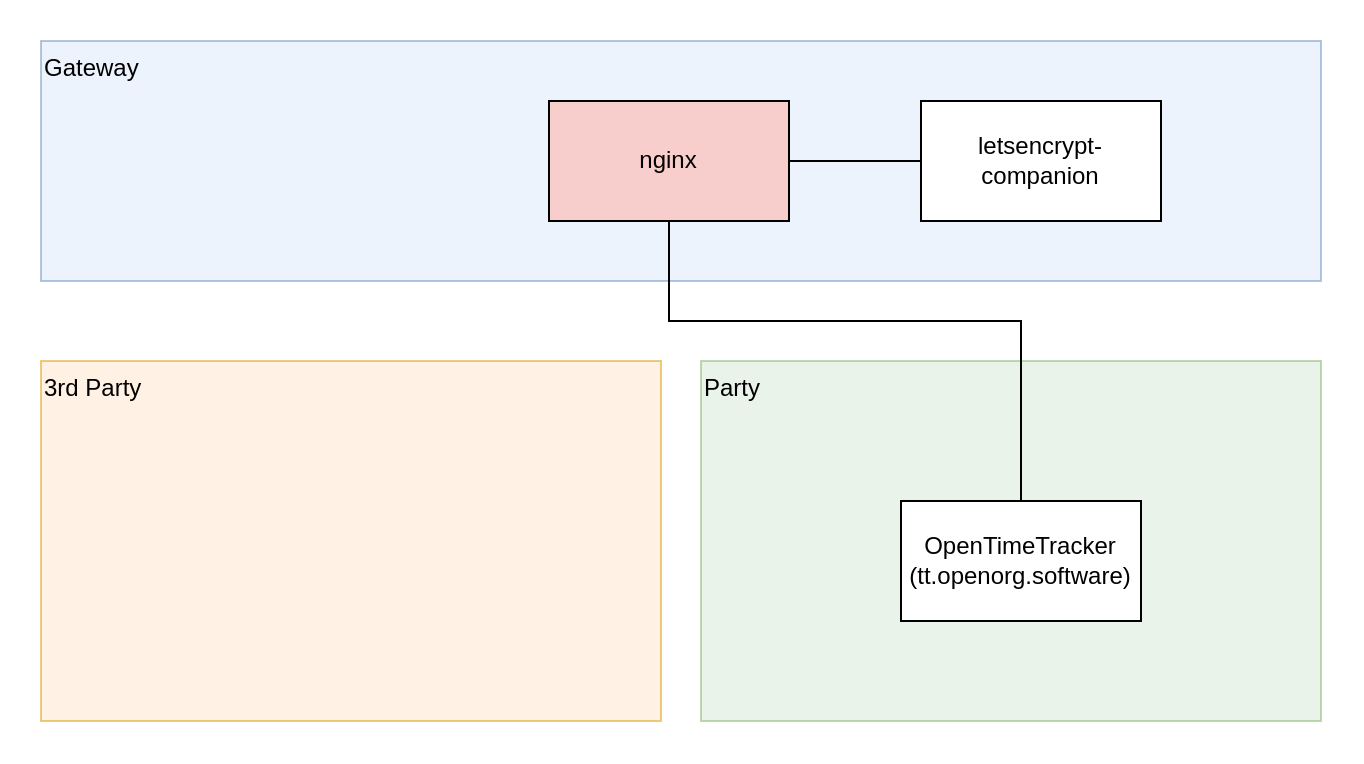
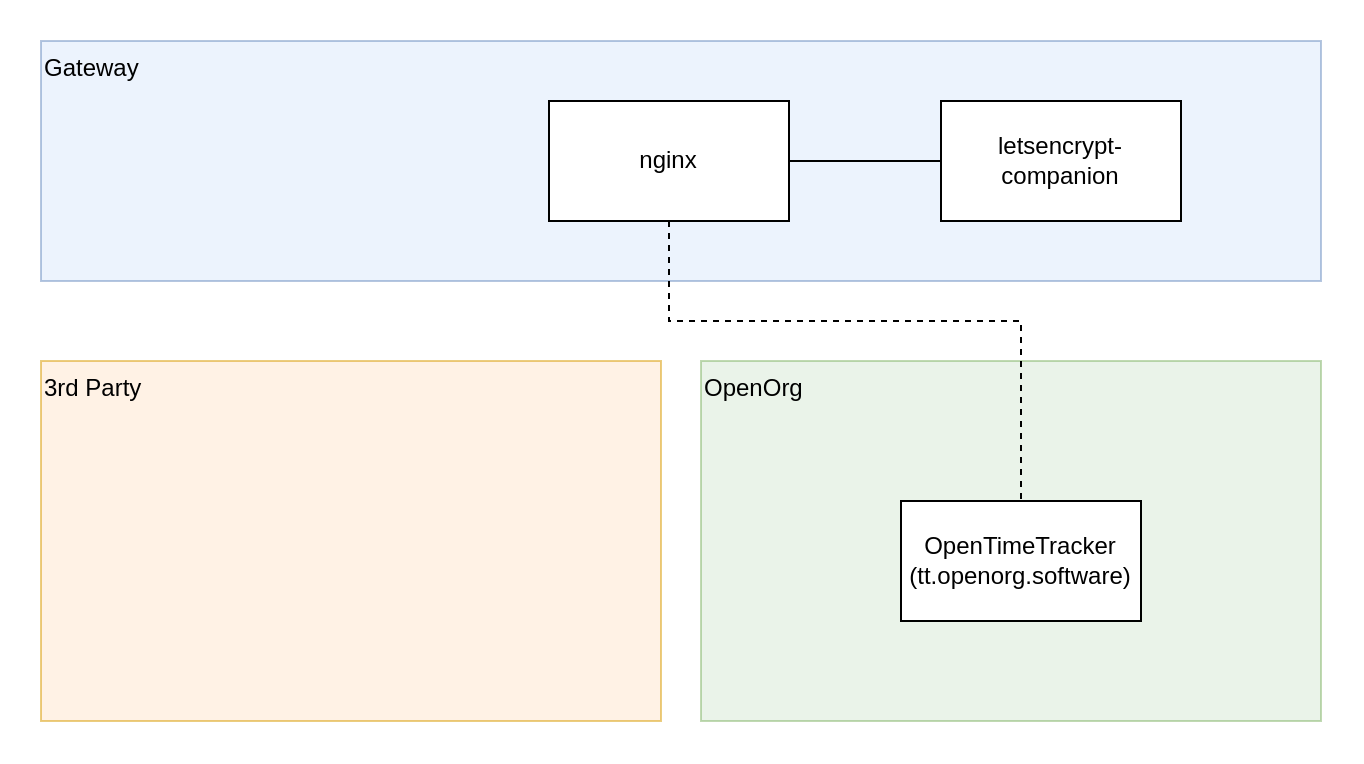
(669, 161) -> (669, 161)
(1041, 161) -> (1061, 161)
(887, 321) -> (887, 321)
(739, 389) -> (752, 389)
